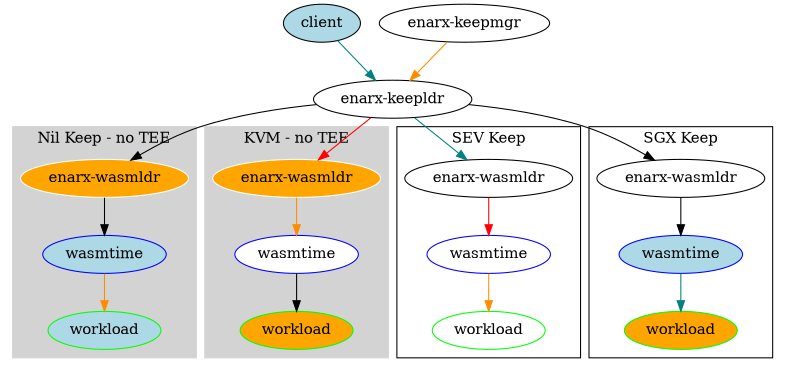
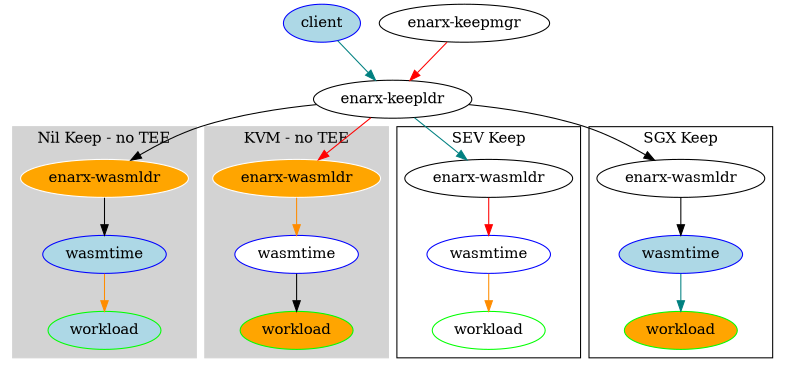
(322, 23) -> (322, 23)
(432, 57) -> (432, 57)
